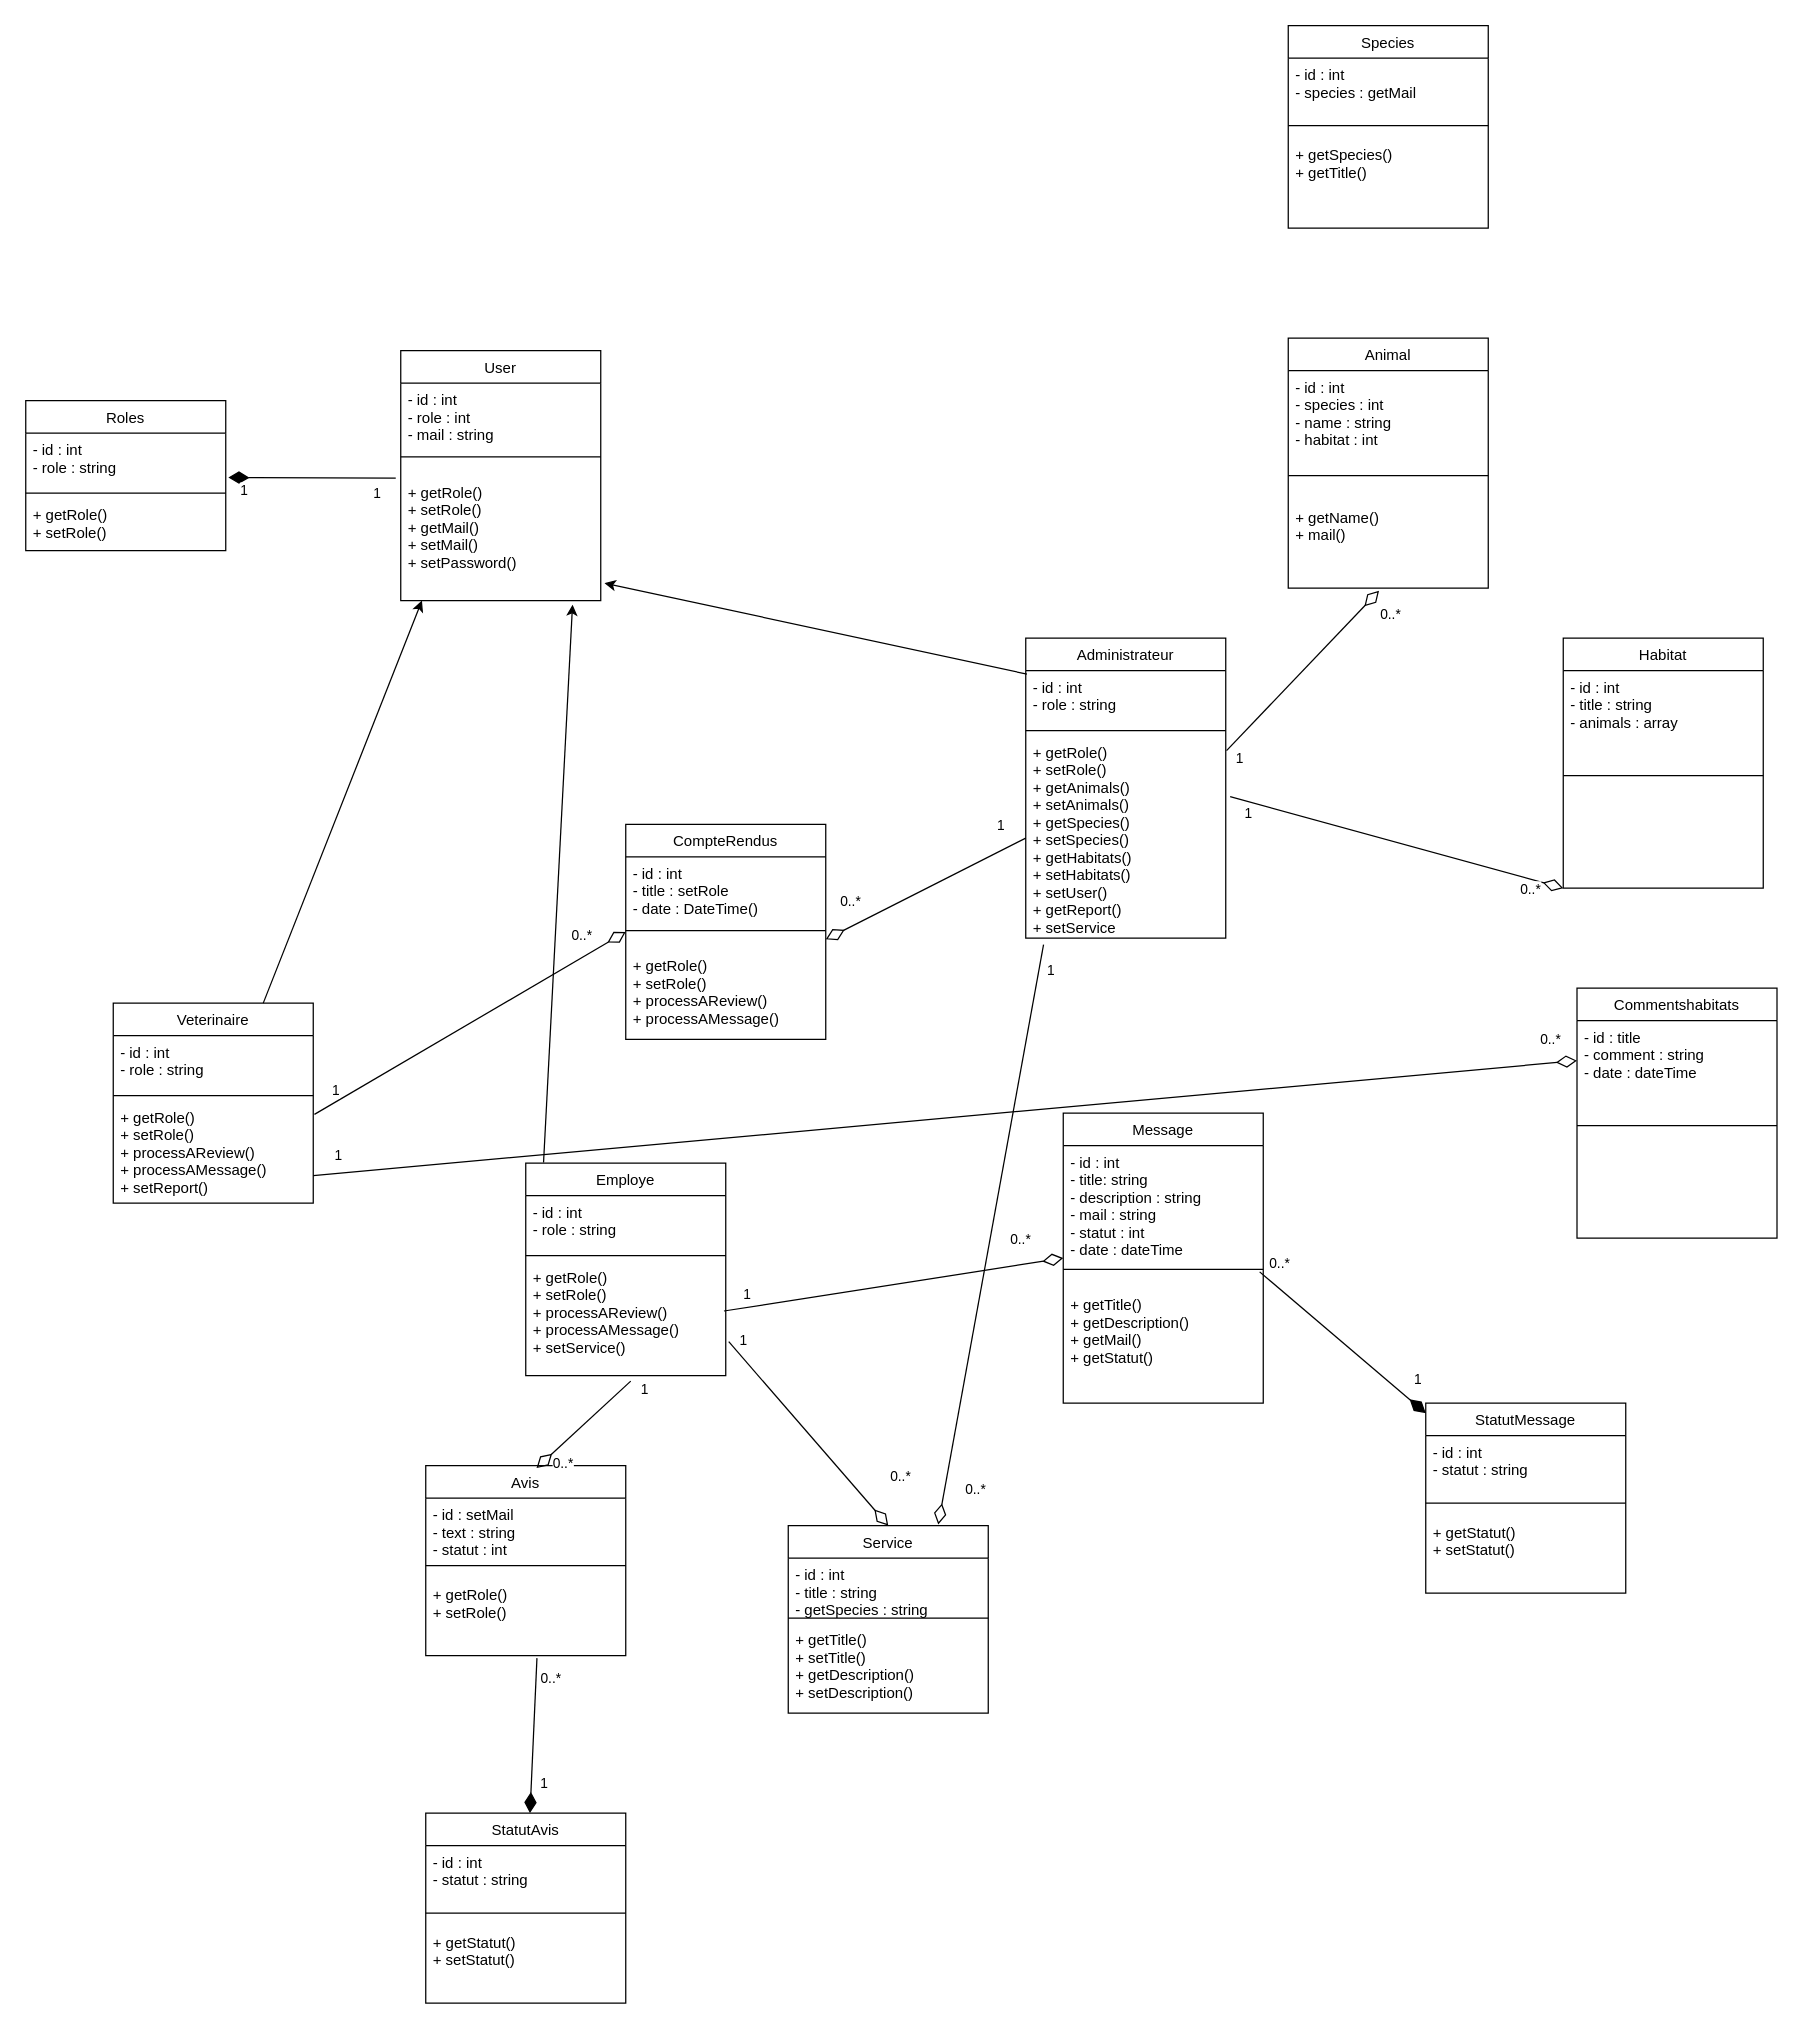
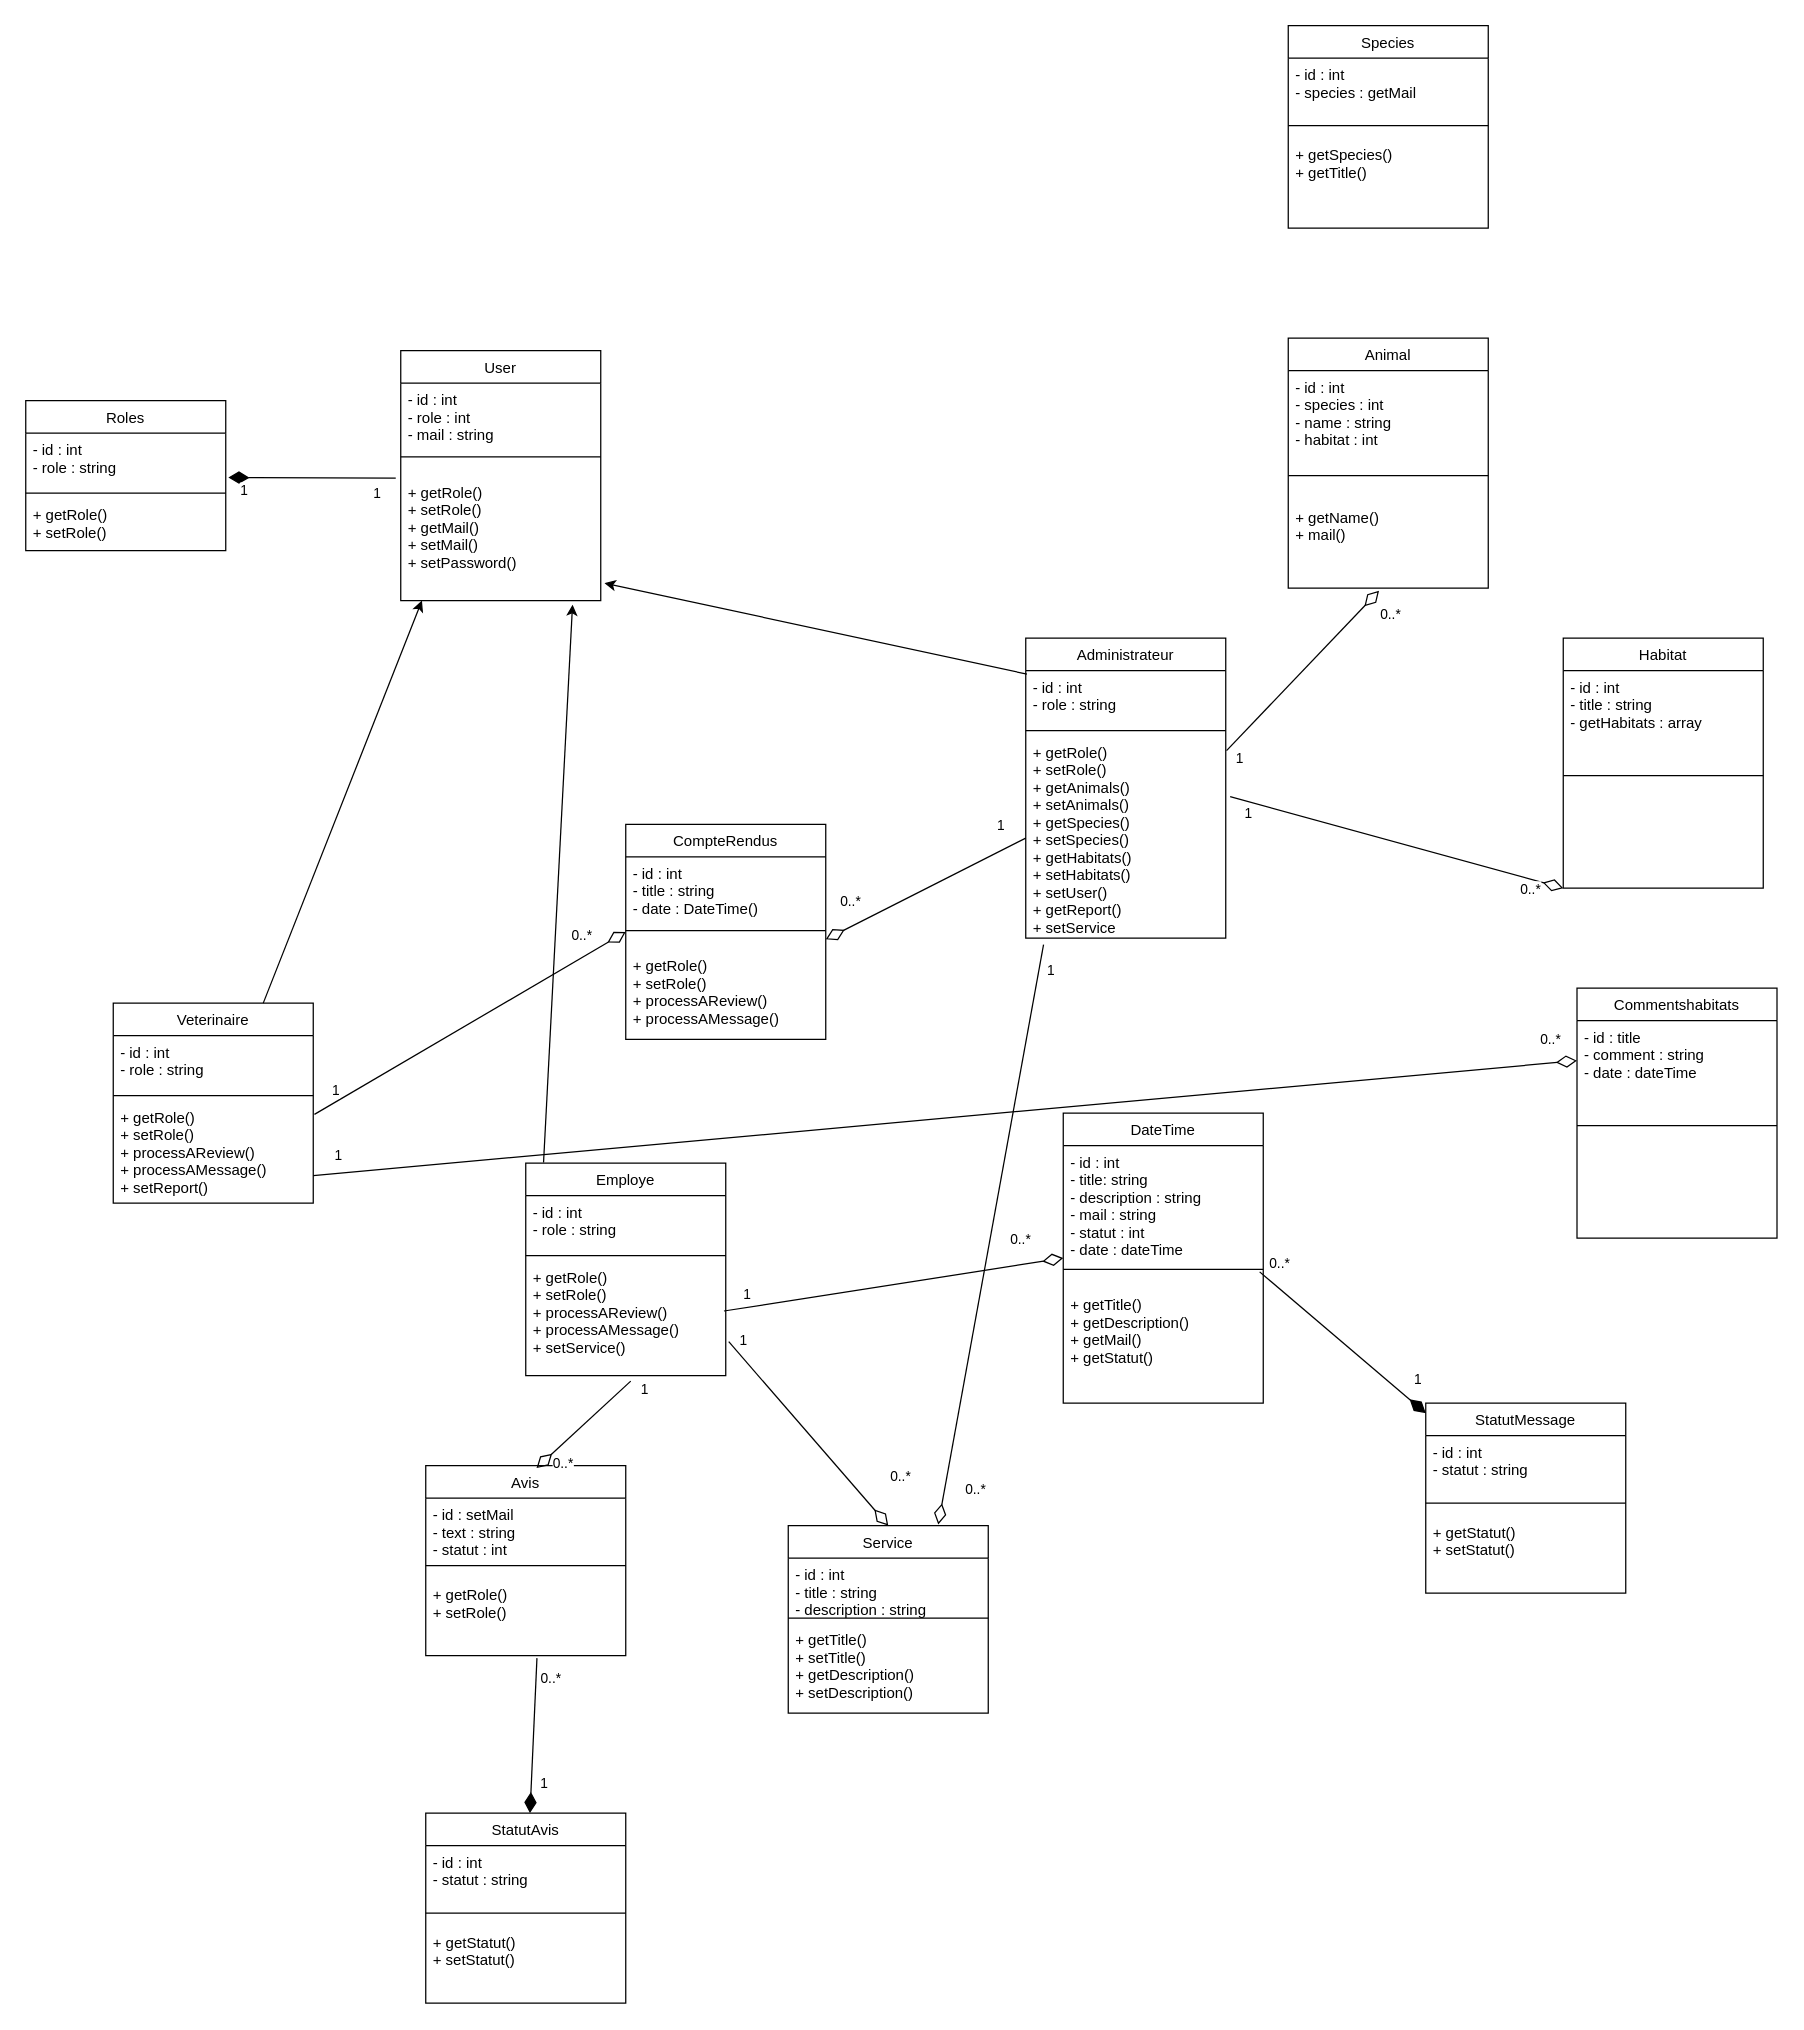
(1600, 688) -> (1600, 688)
(663, 874) -> (663, 874)
(1163, 1130) -> (1163, 1130)
(825, 1575) -> (825, 1575)
